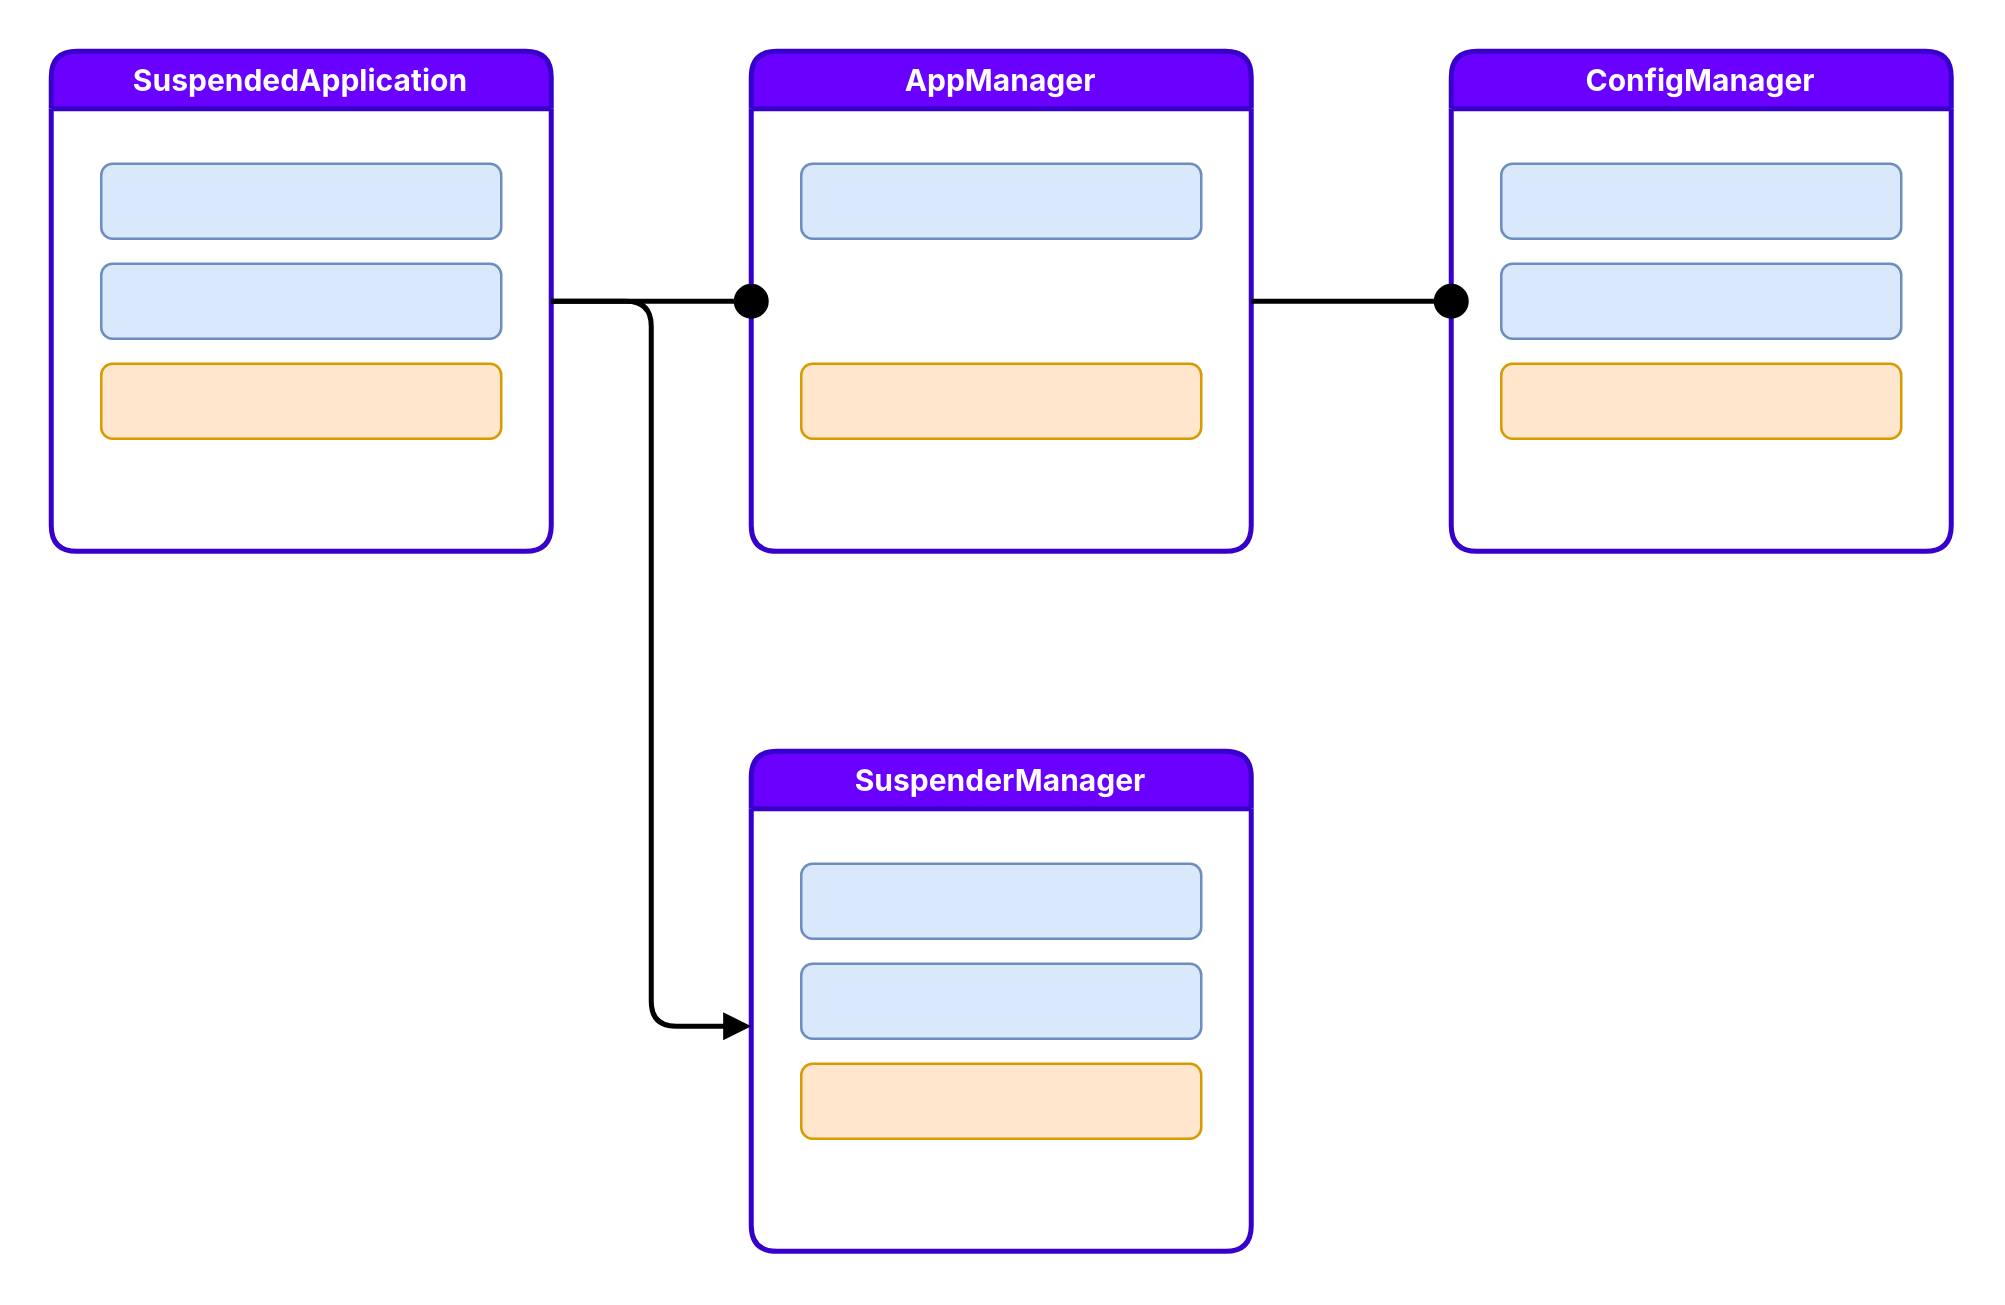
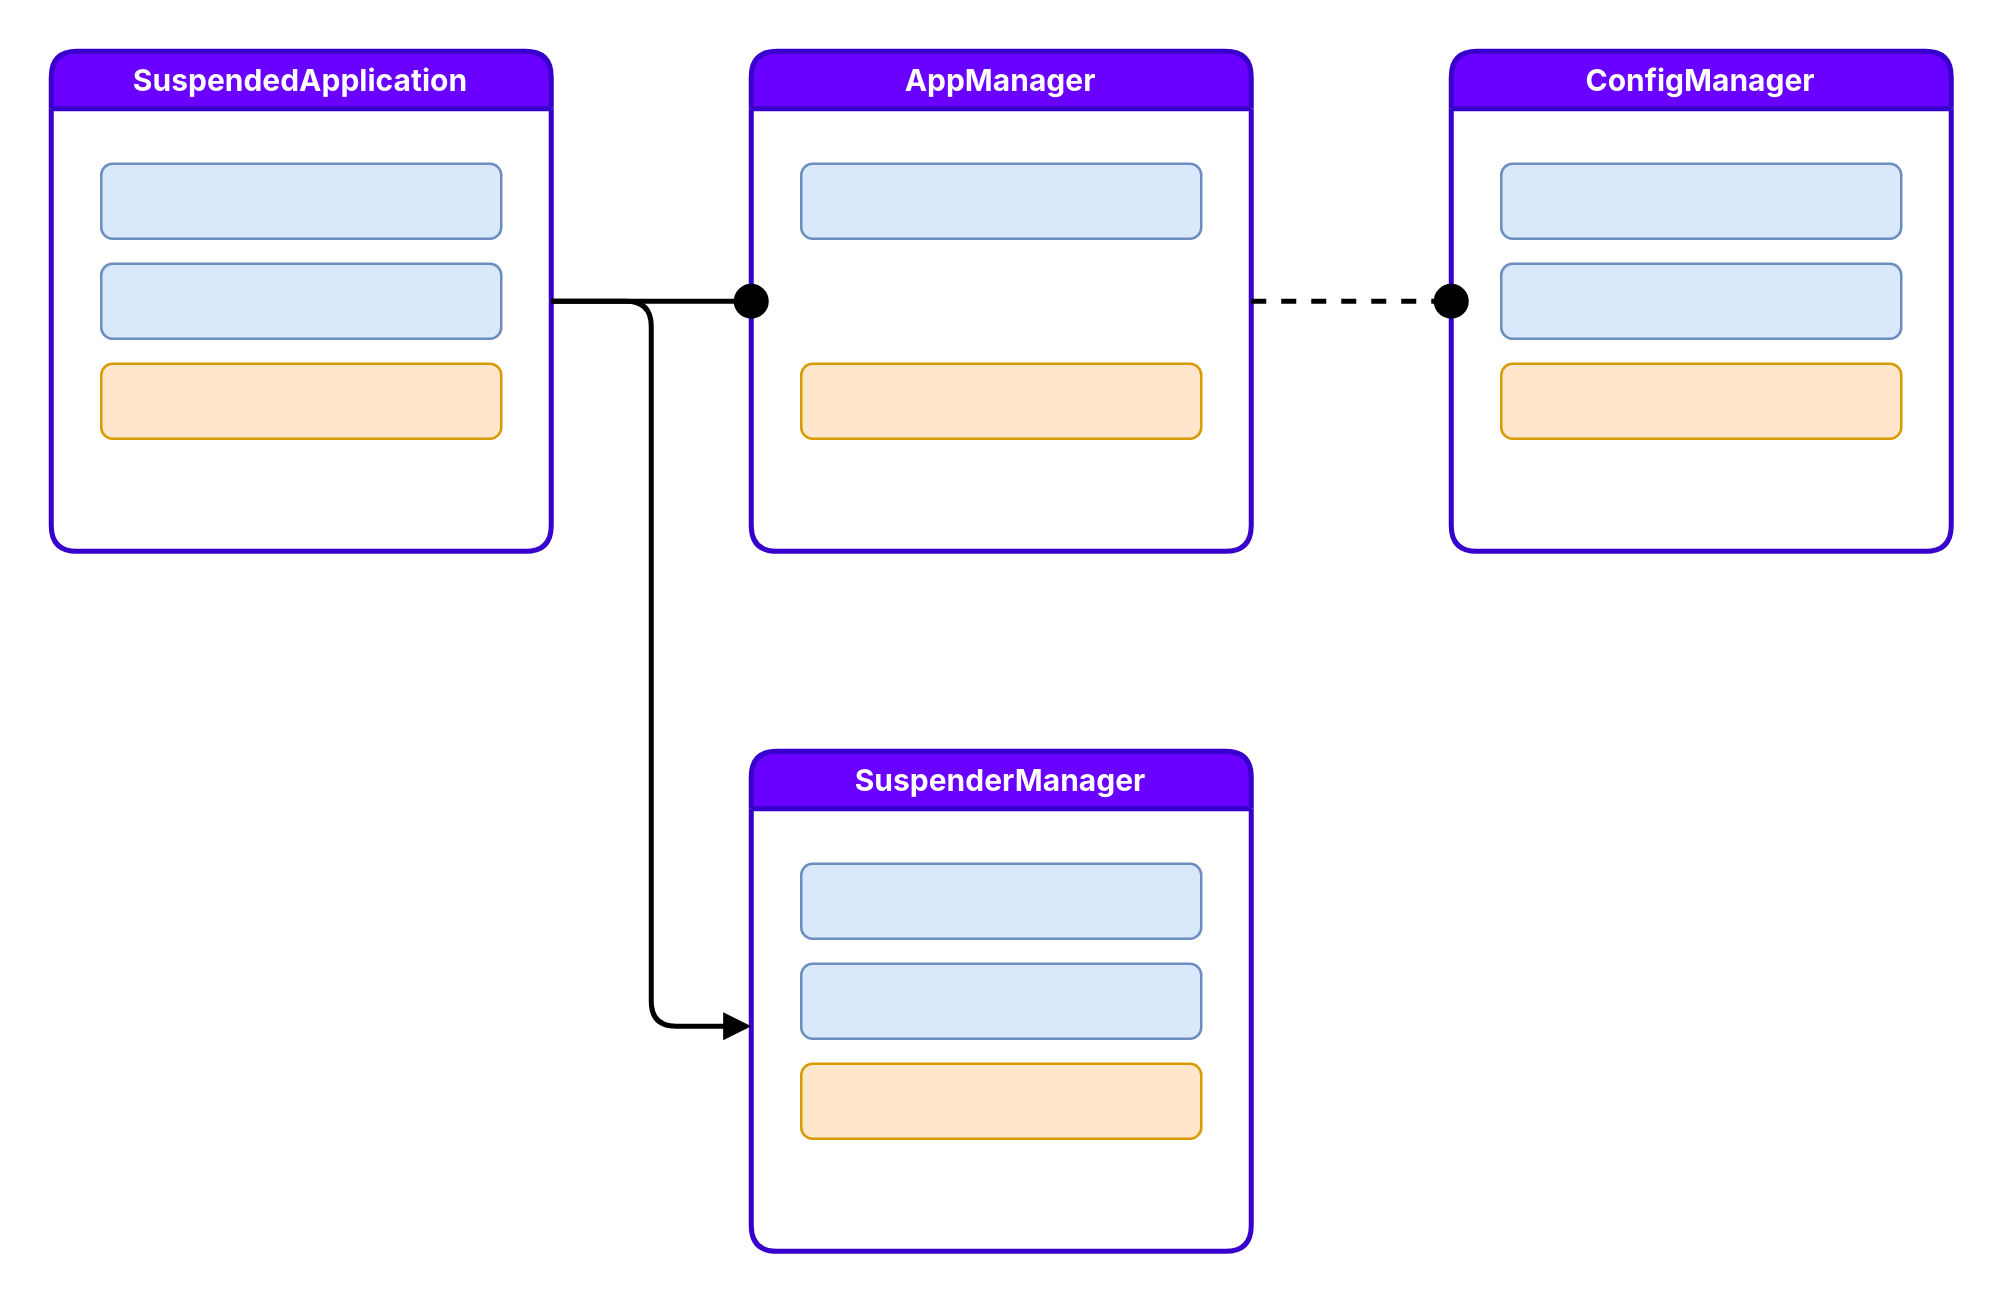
(1273, 301) -> (1273, 301)
